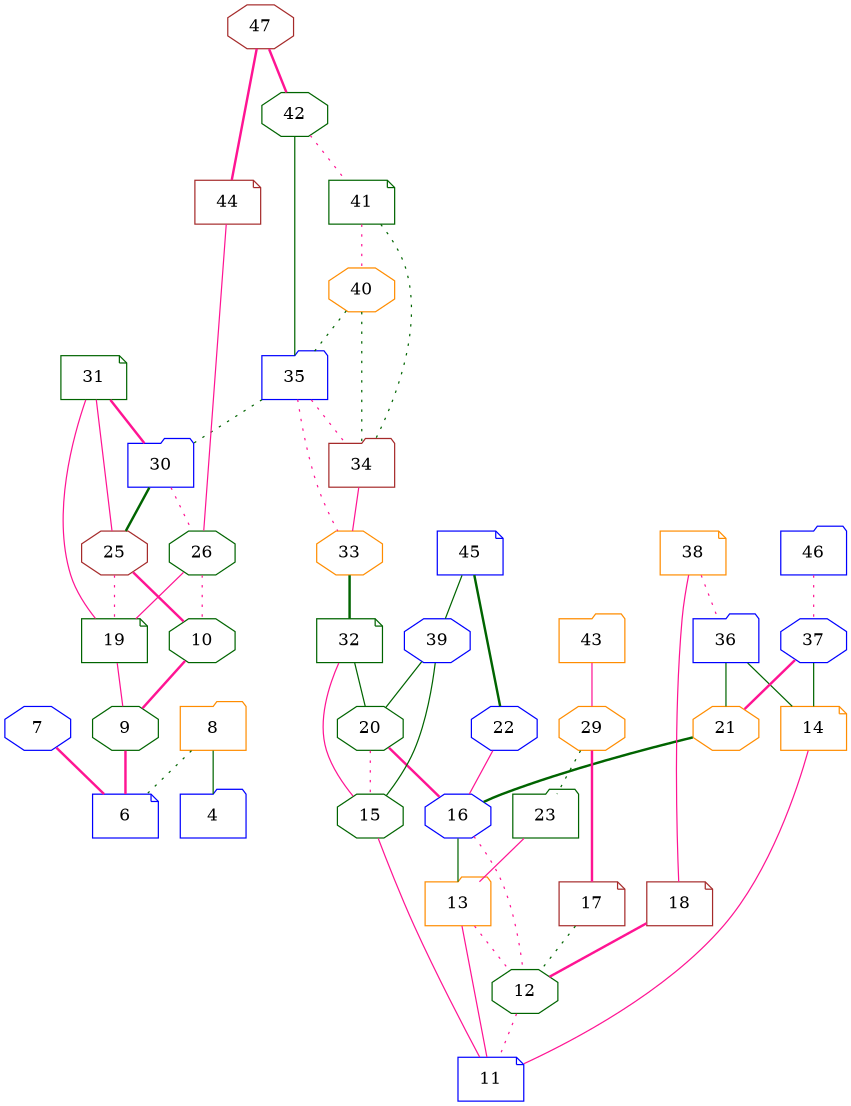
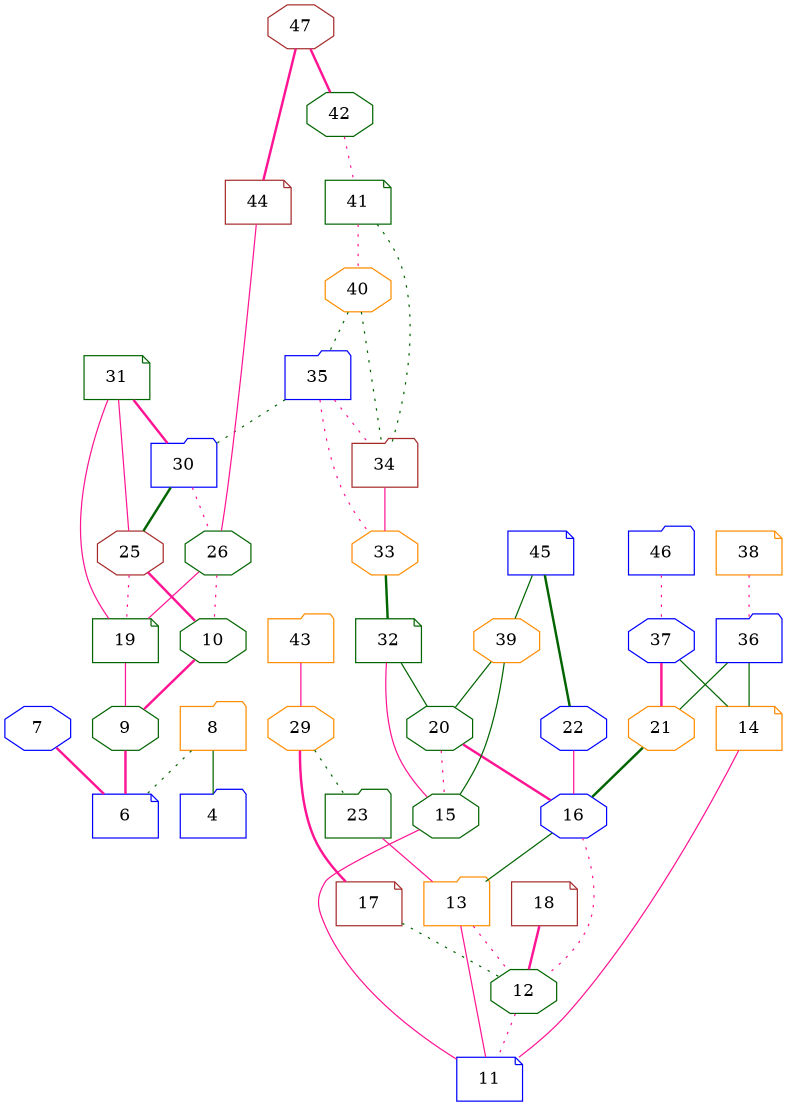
(295, 246) -> none
(437, 641) -> (507, 641)
(677, 728) -> none
